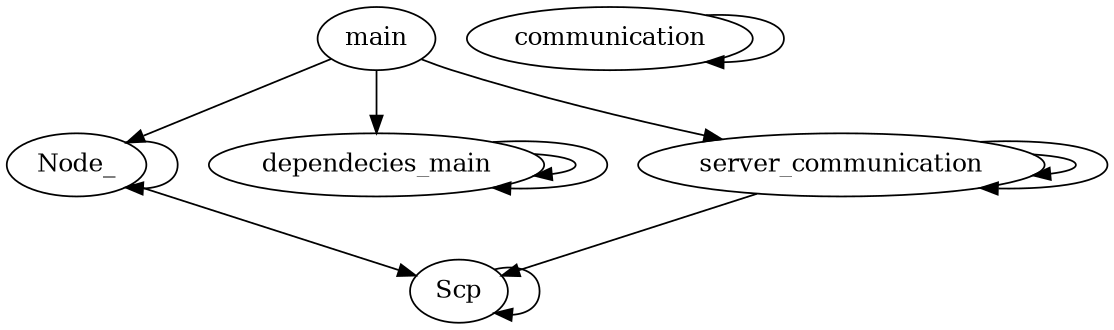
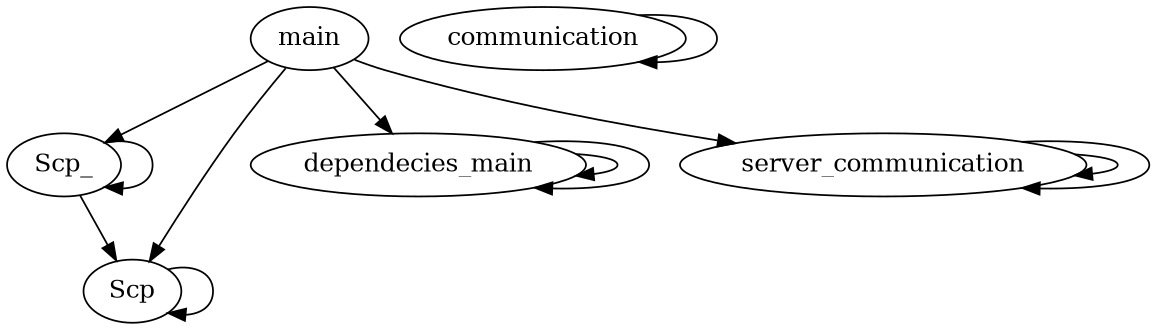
(77, 165) -> (64, 165)
(638, 232) -> (219, 155)
